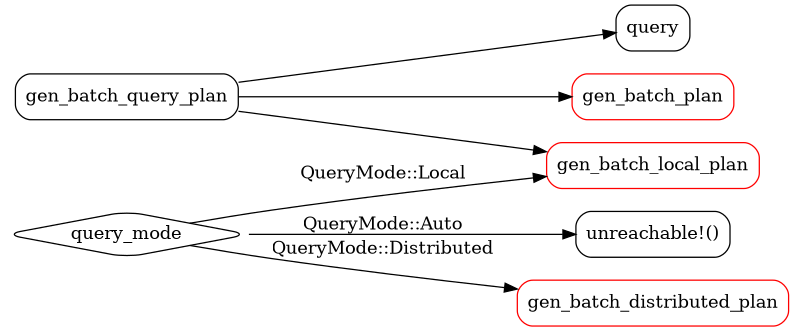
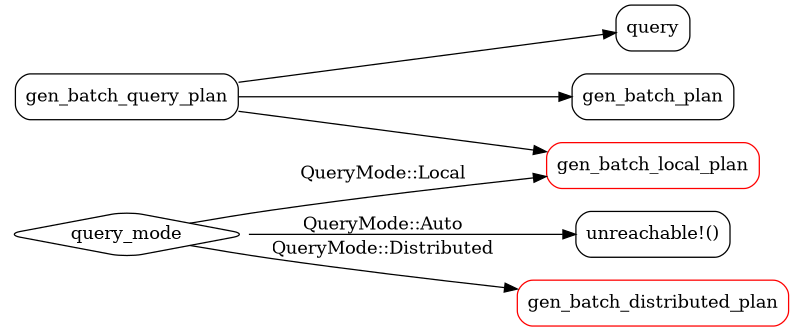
(653, 97) -> (653, 97)
